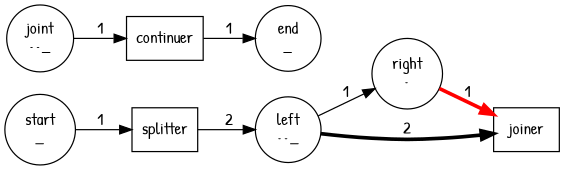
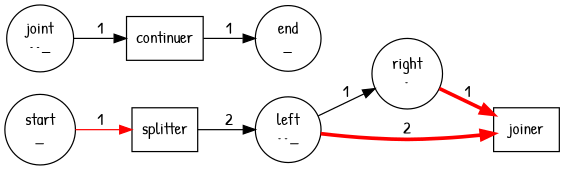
(97, 130) -> (97, 130)
(401, 139) -> (401, 139)
